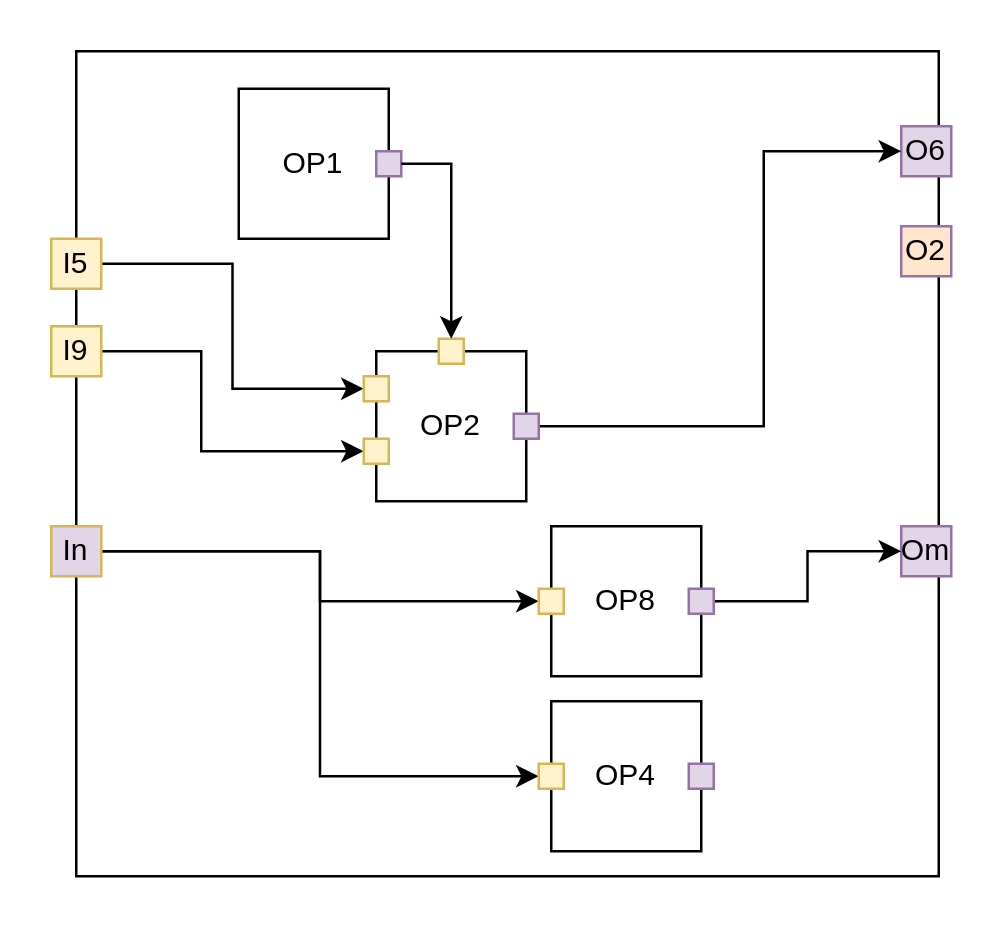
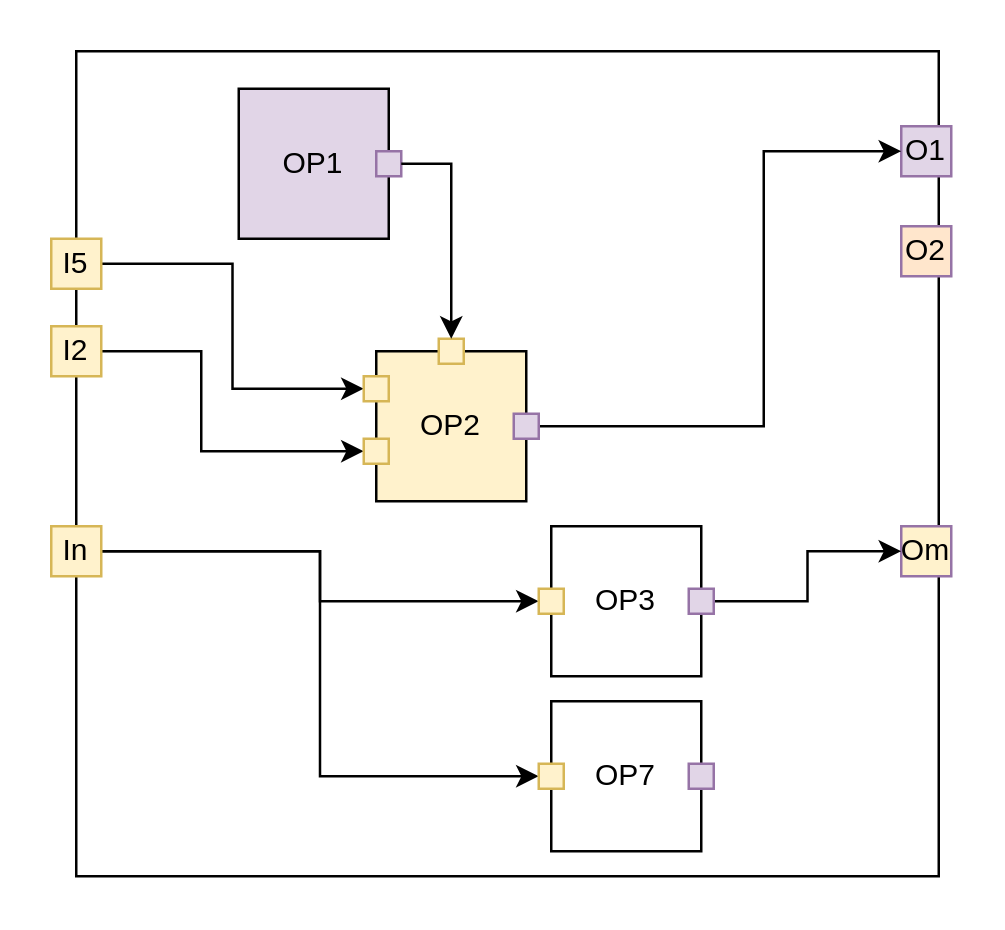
(926, 151) -> (926, 151)
(314, 164) -> (314, 164)
(76, 351) -> (76, 351)
(451, 426) -> (451, 426)
(76, 551) -> (76, 551)
(926, 551) -> (926, 551)
(626, 601) -> (626, 601)
(626, 776) -> (626, 776)
